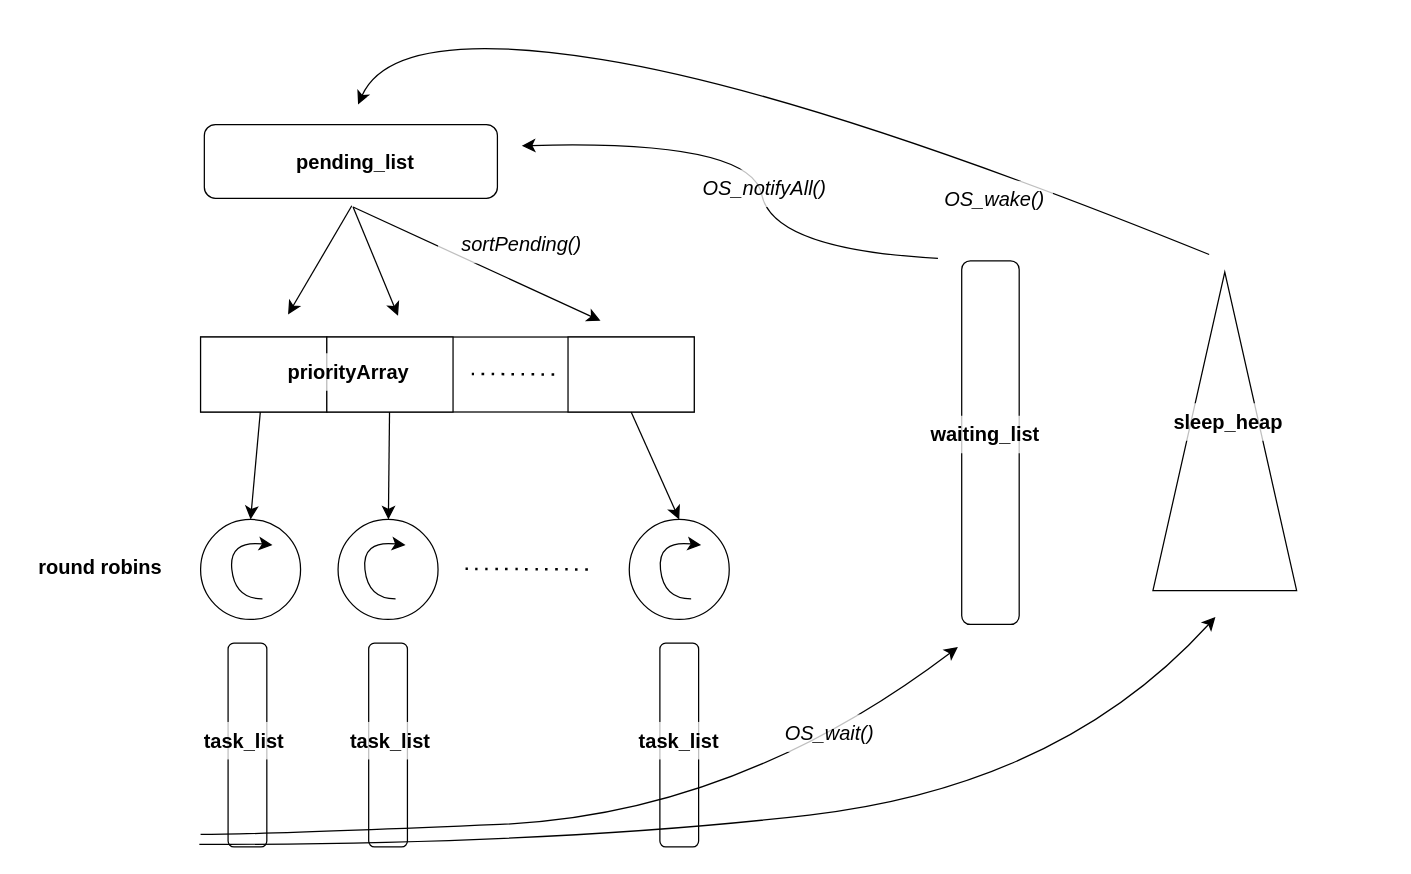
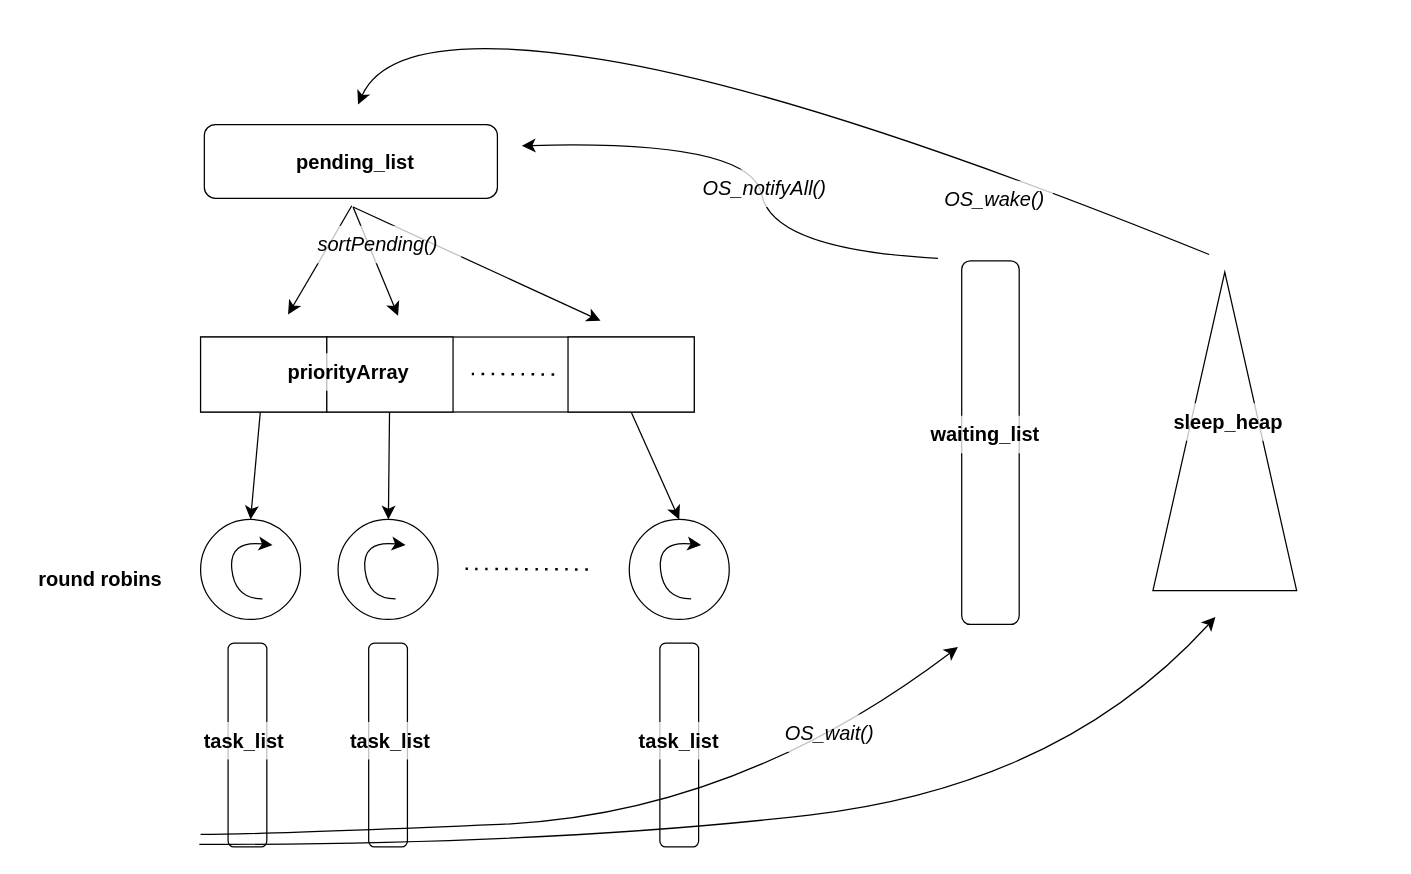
(522, 244) -> (378, 244)
(101, 567) -> (101, 579)
